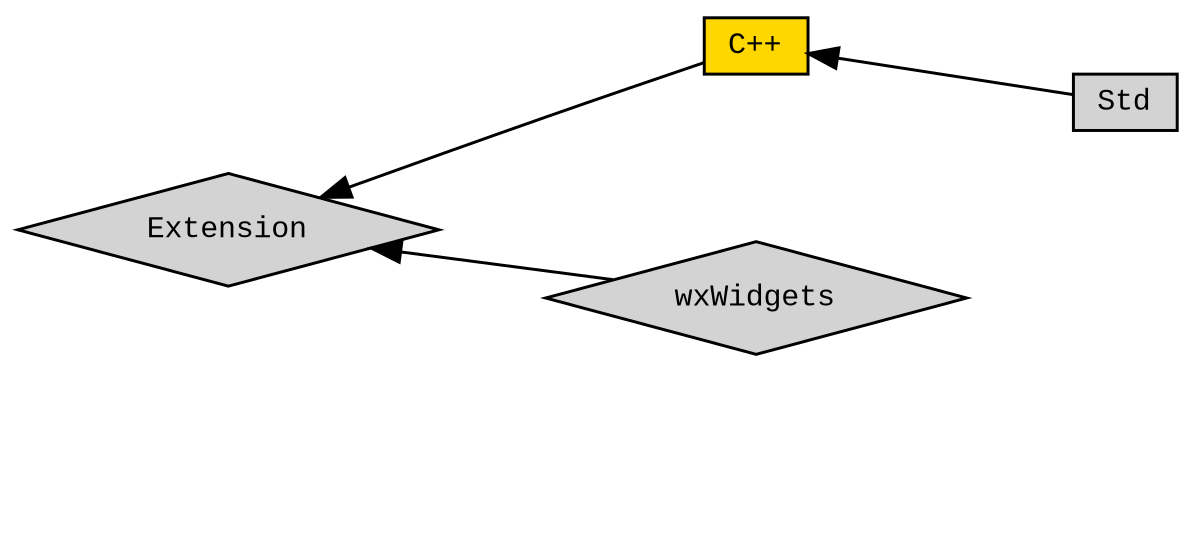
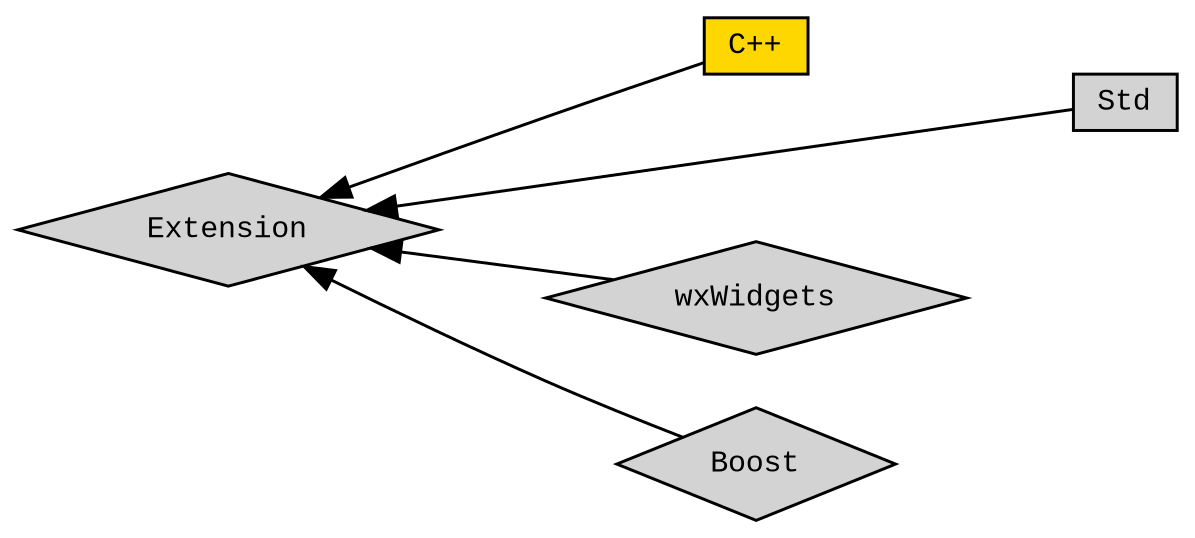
(955, 76) -> (735, 158)
none -> (756, 464)
